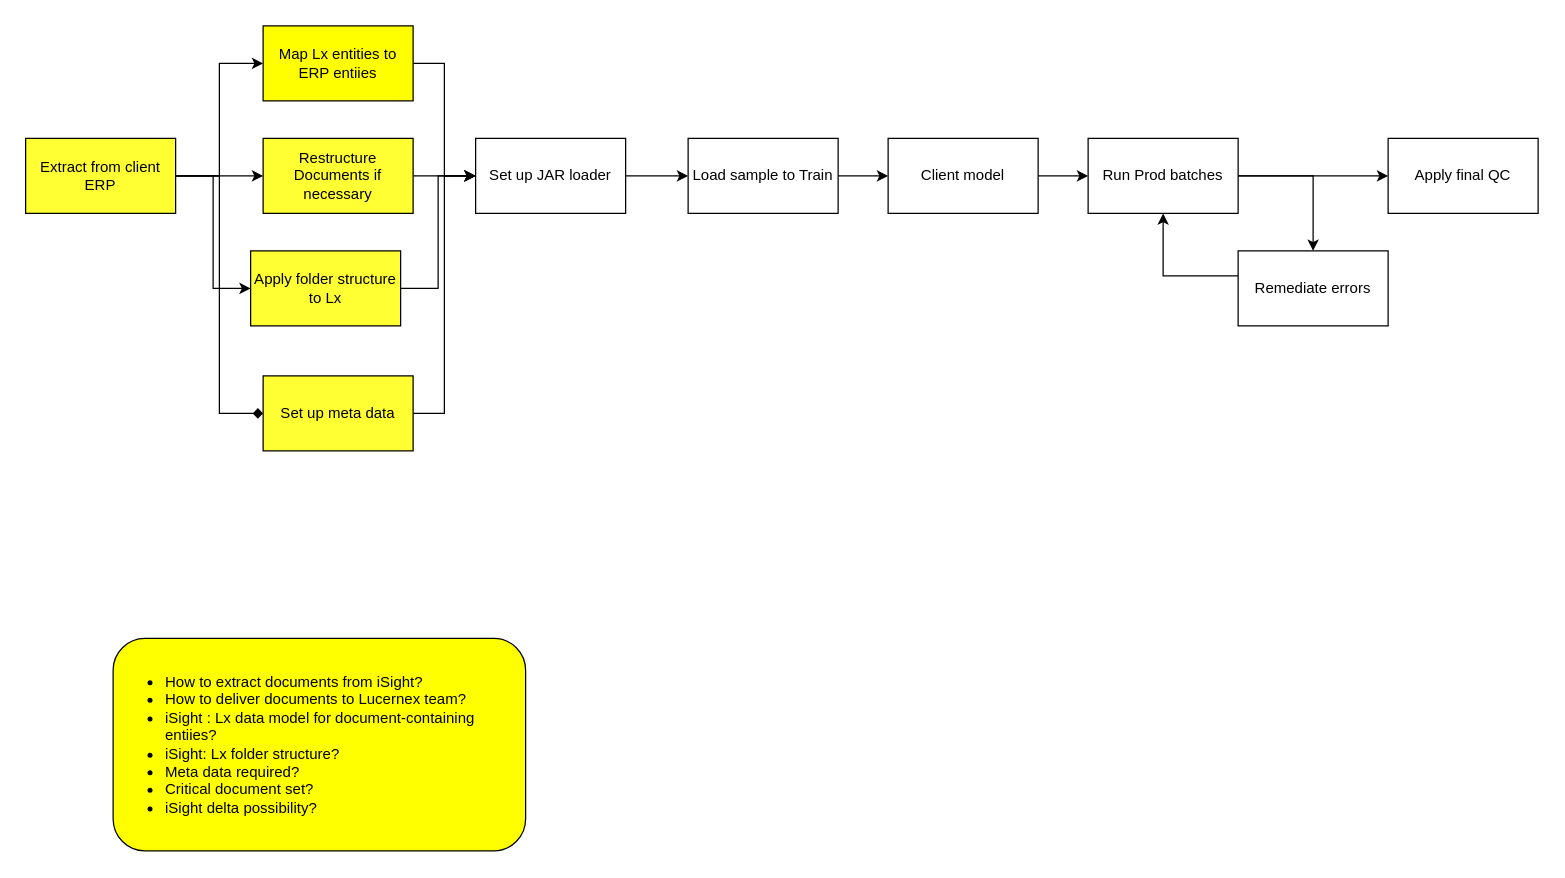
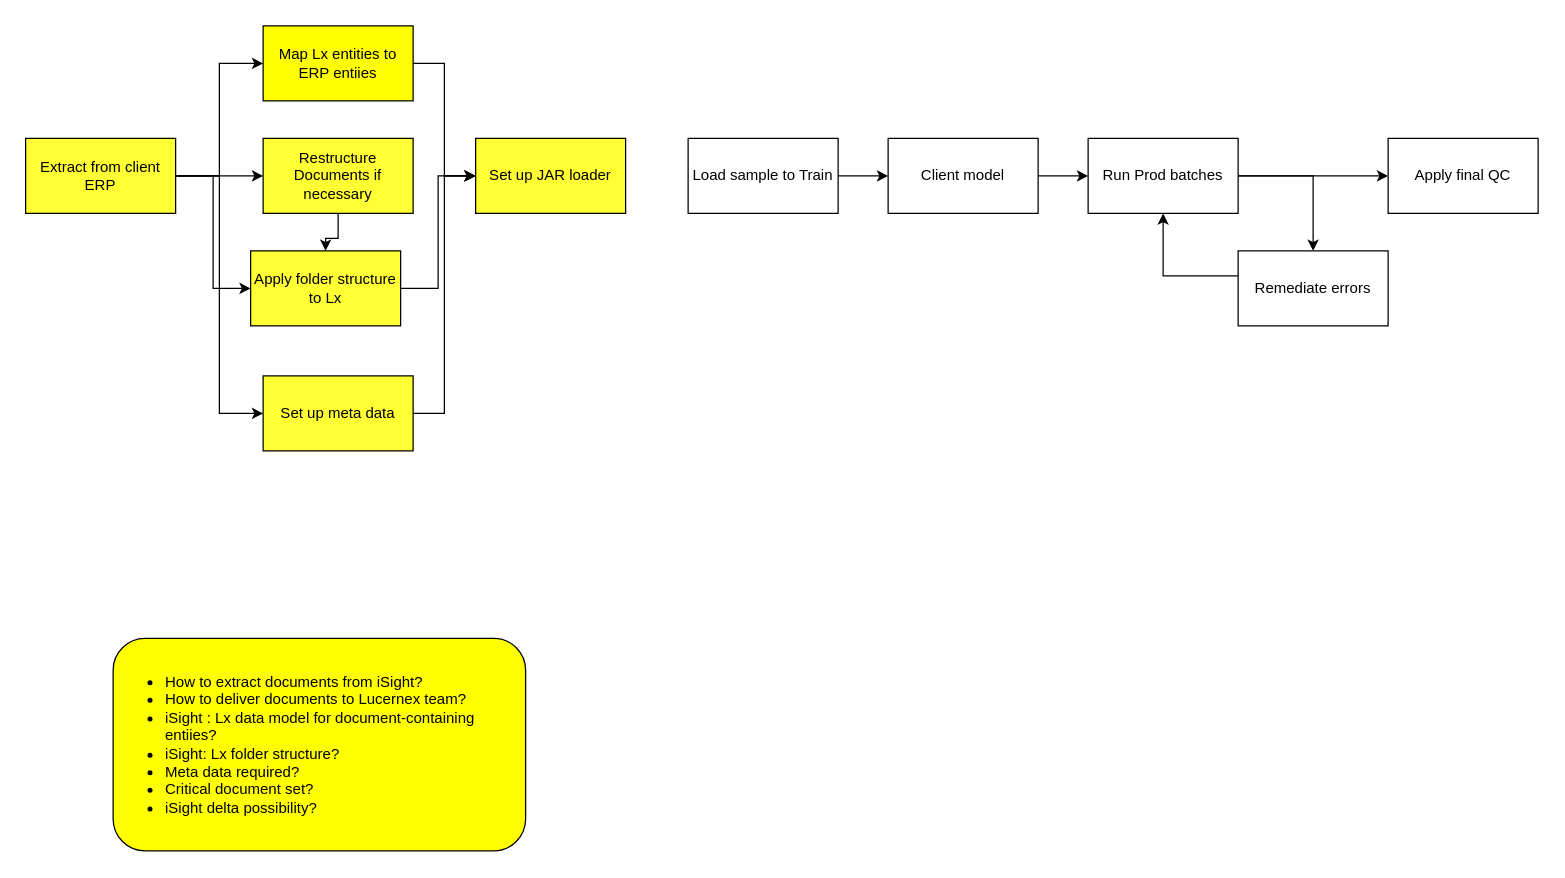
(424, 176) -> (338, 233)
(551, 176) -> (551, 176)
(653, 176) -> none
(252, 413) -> (253, 413)
